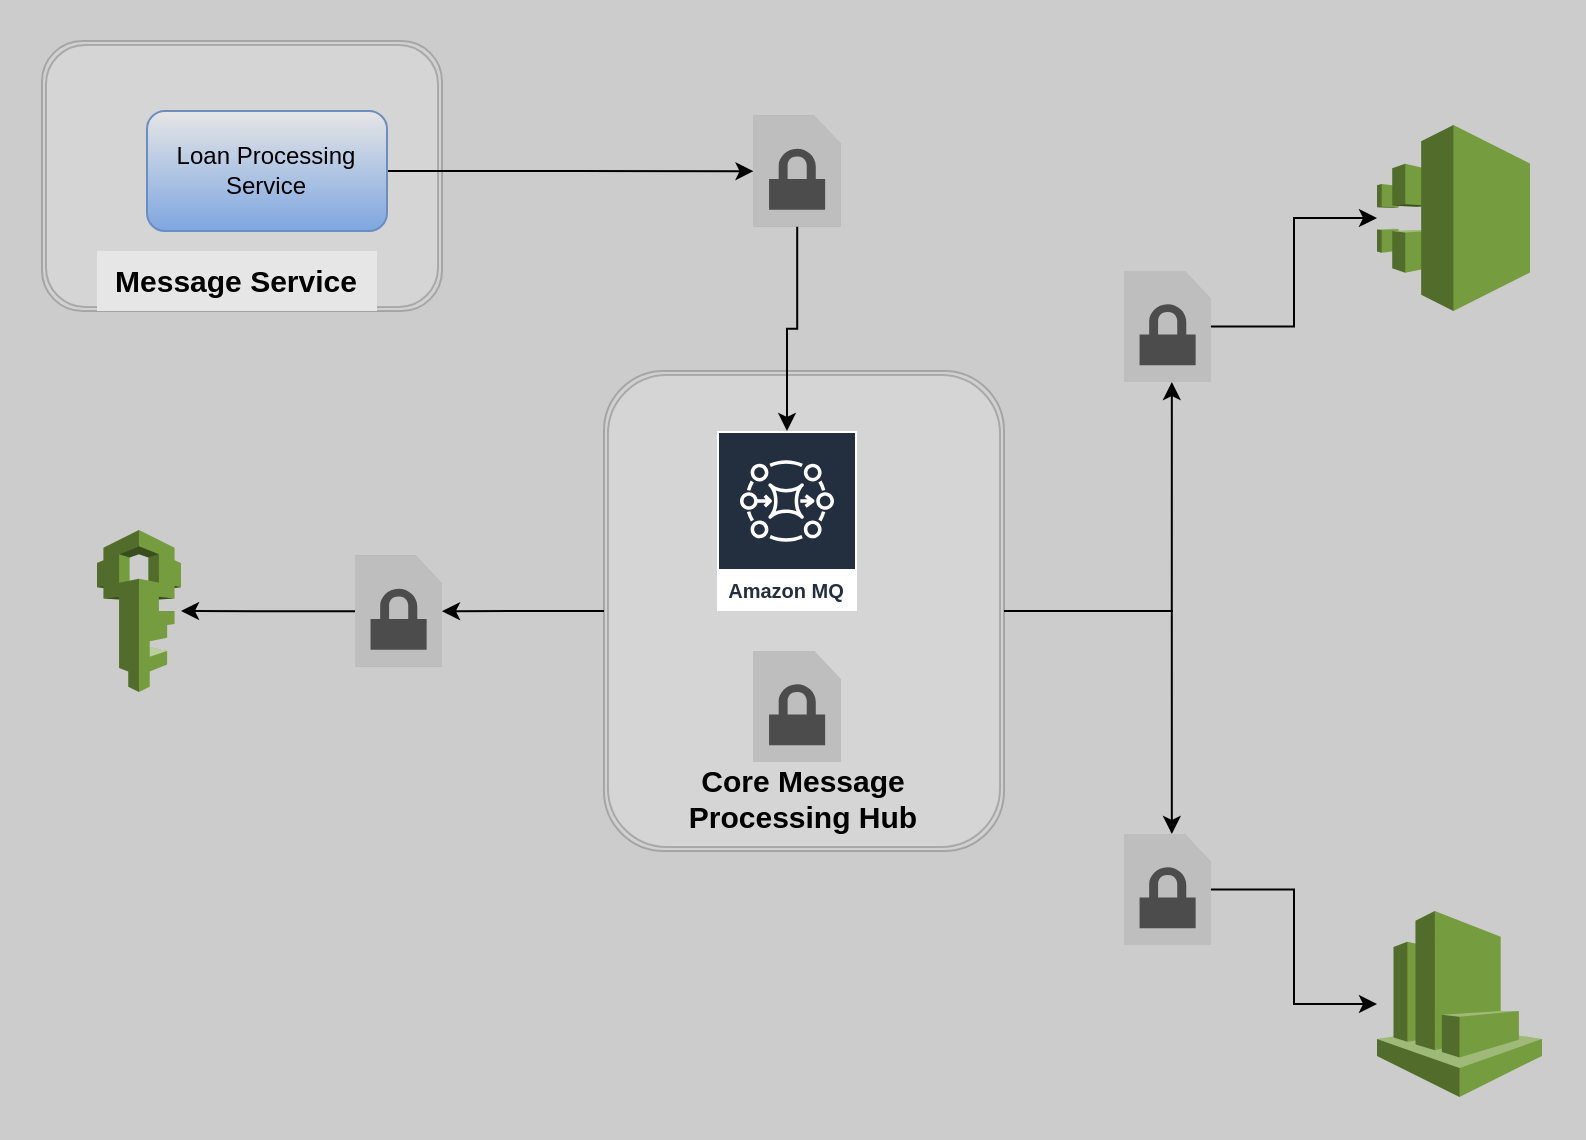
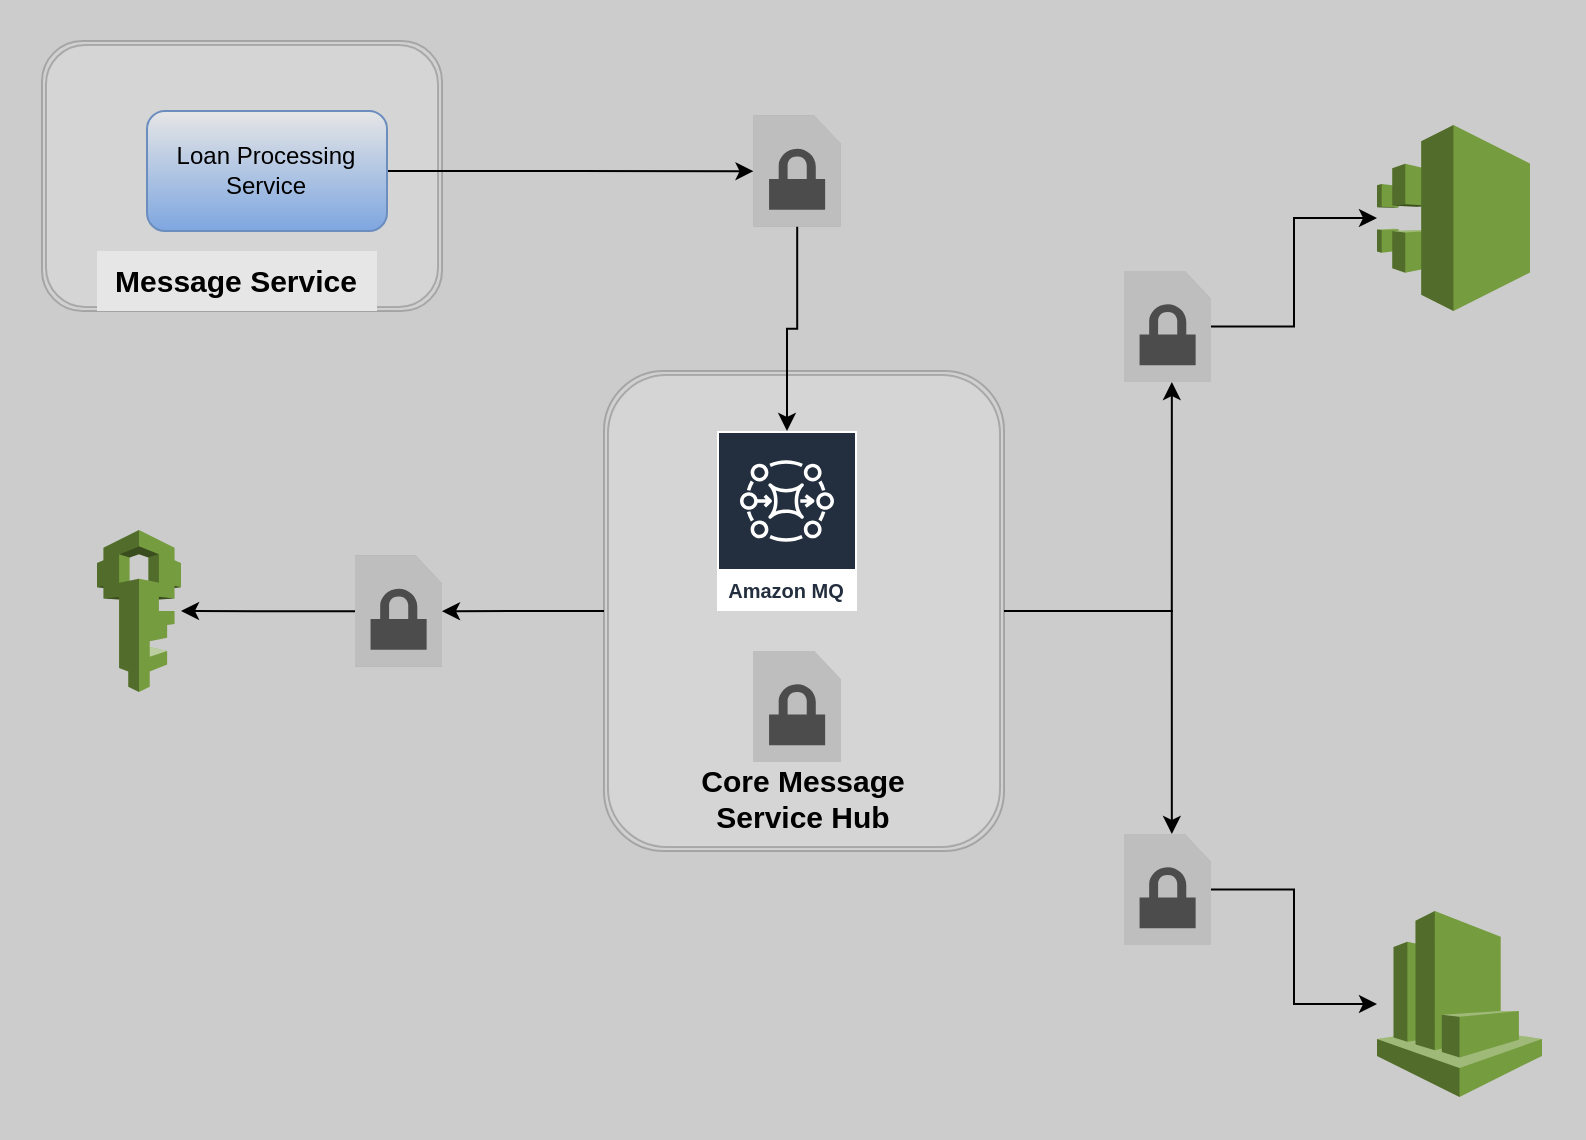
(804, 799) -> (804, 799)
